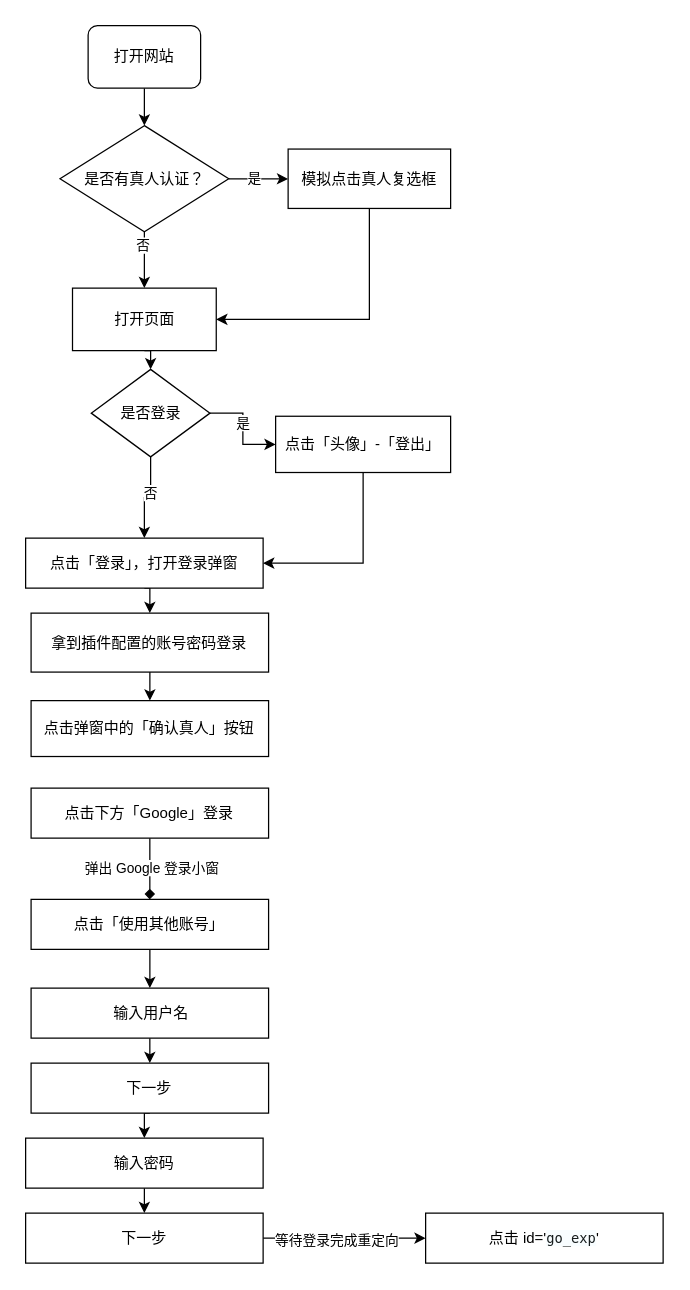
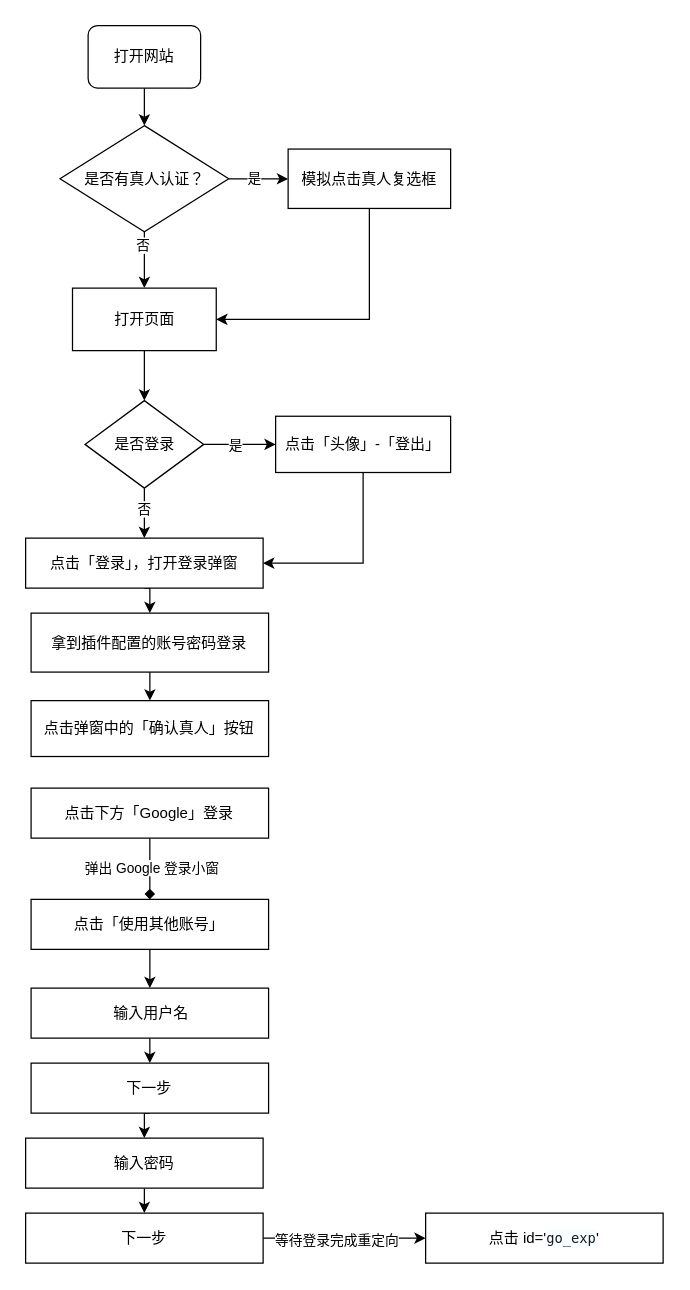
(151, 413) -> (144, 444)
